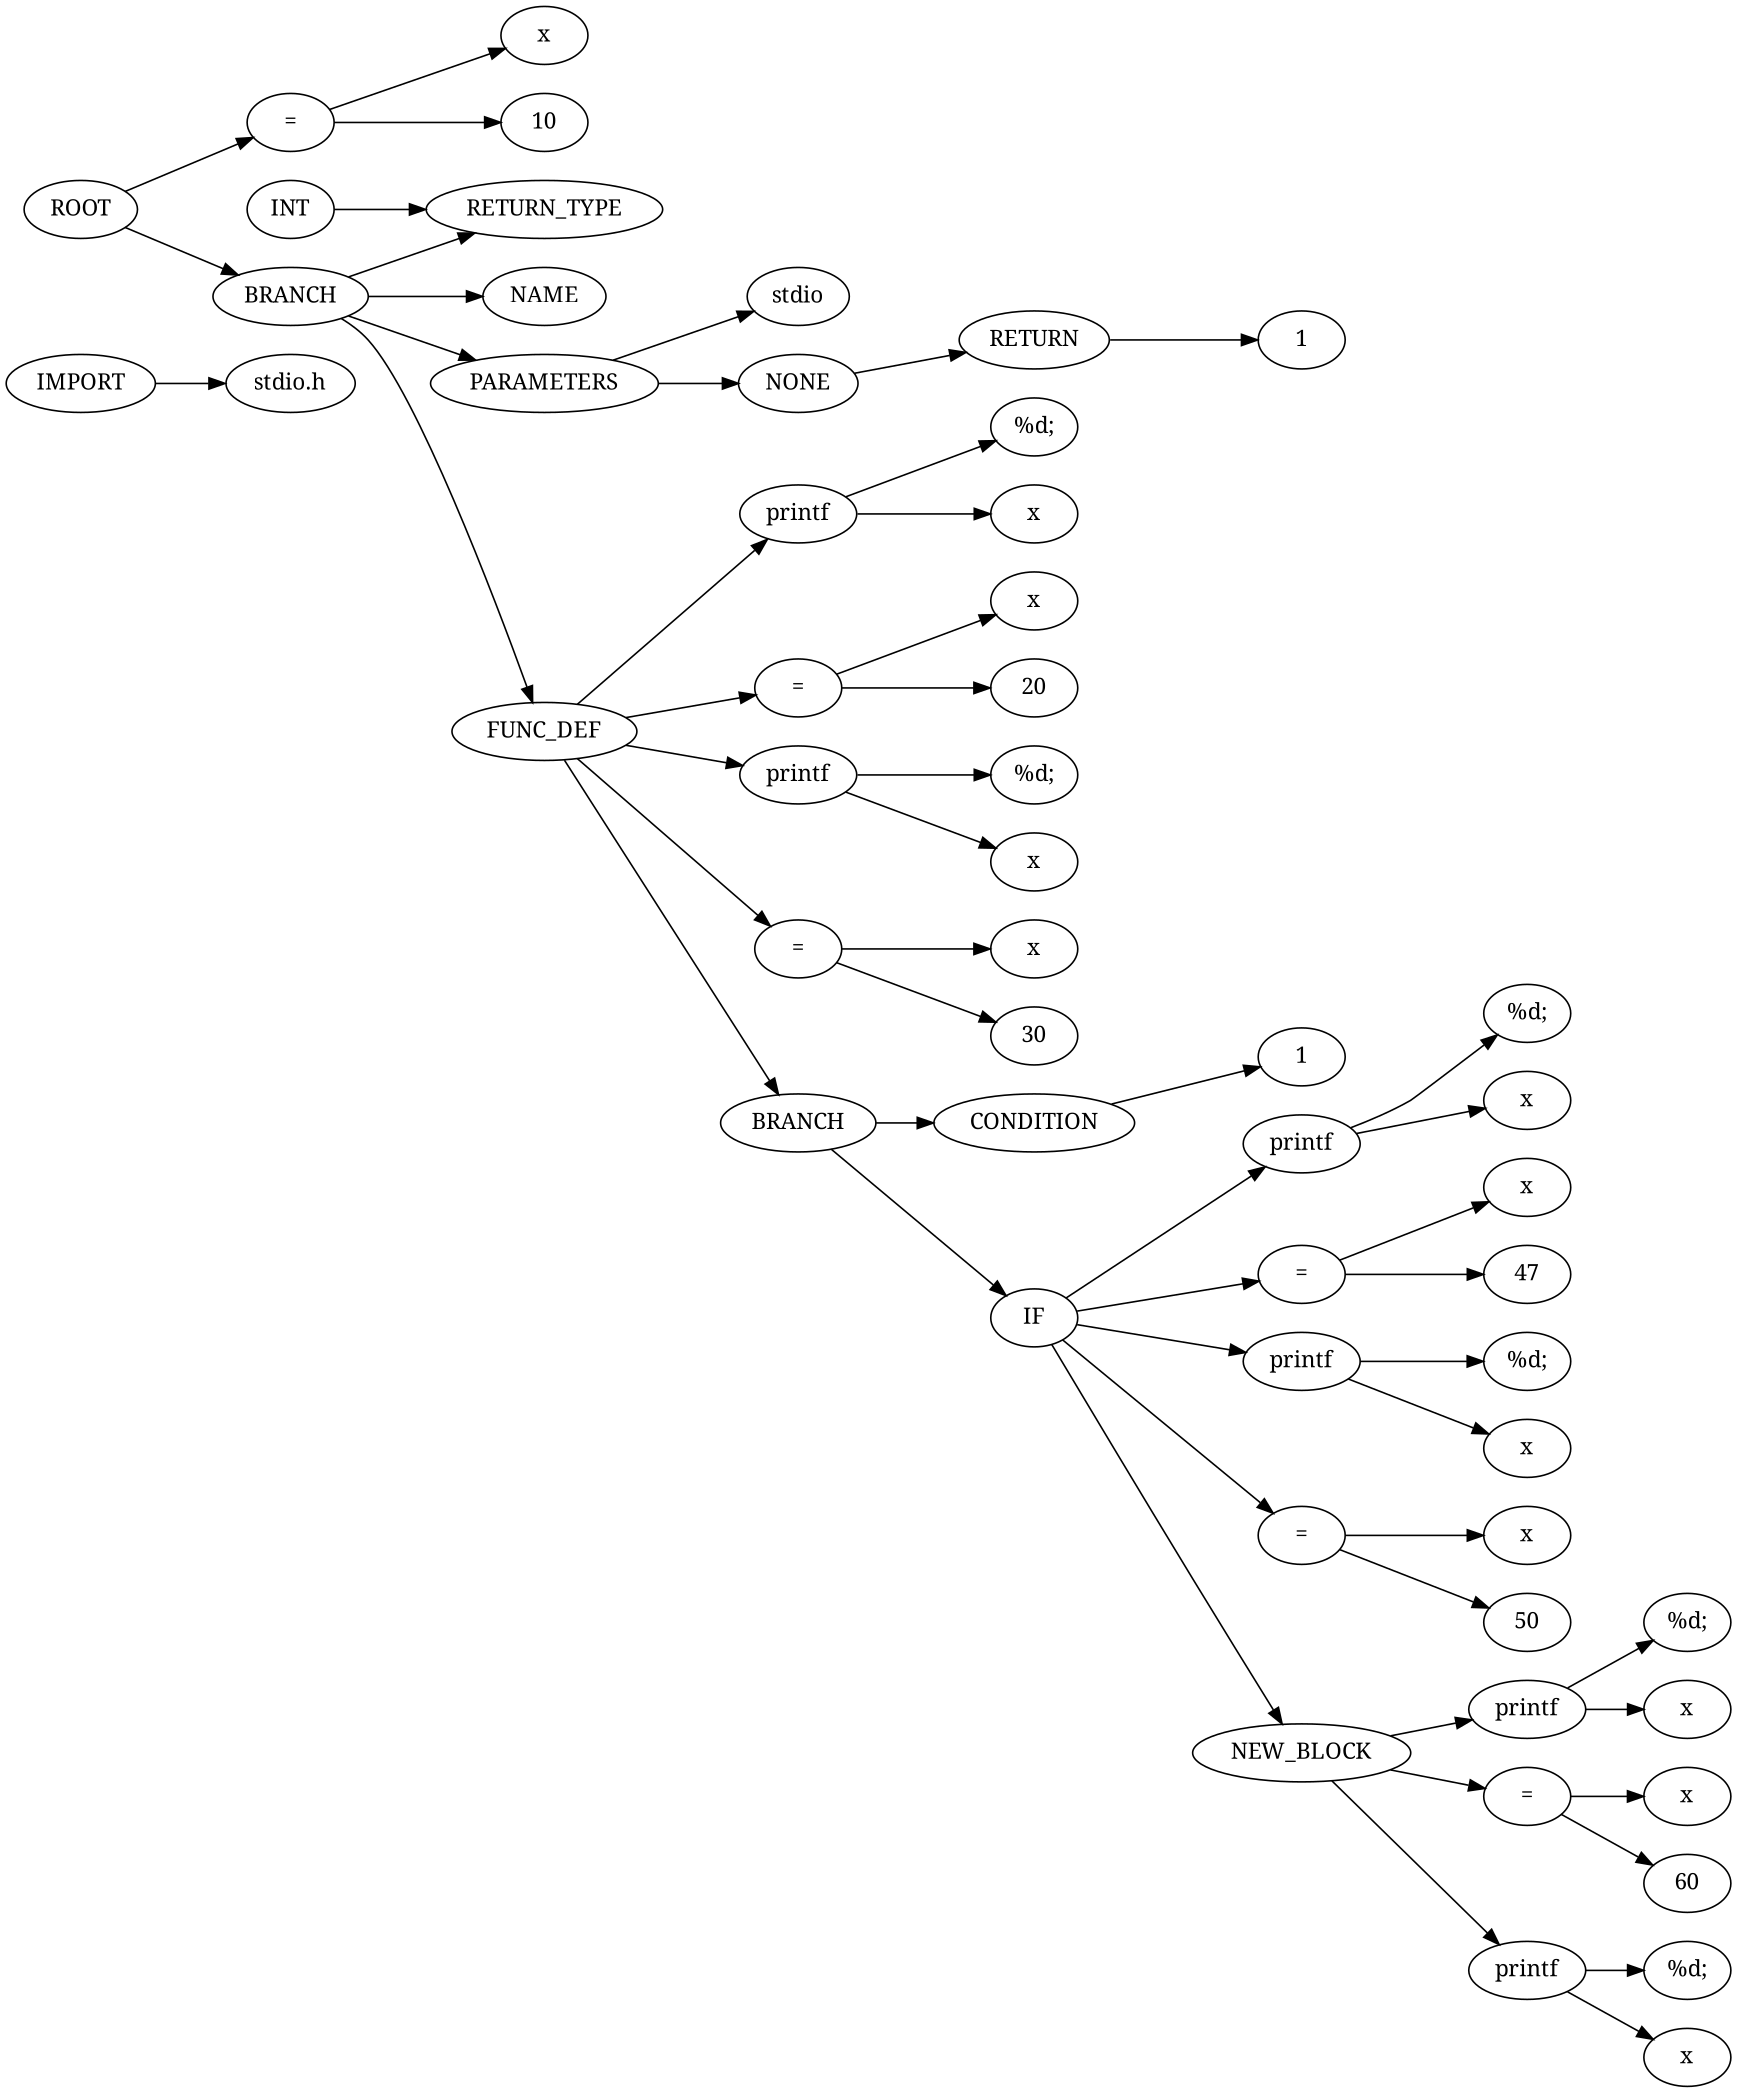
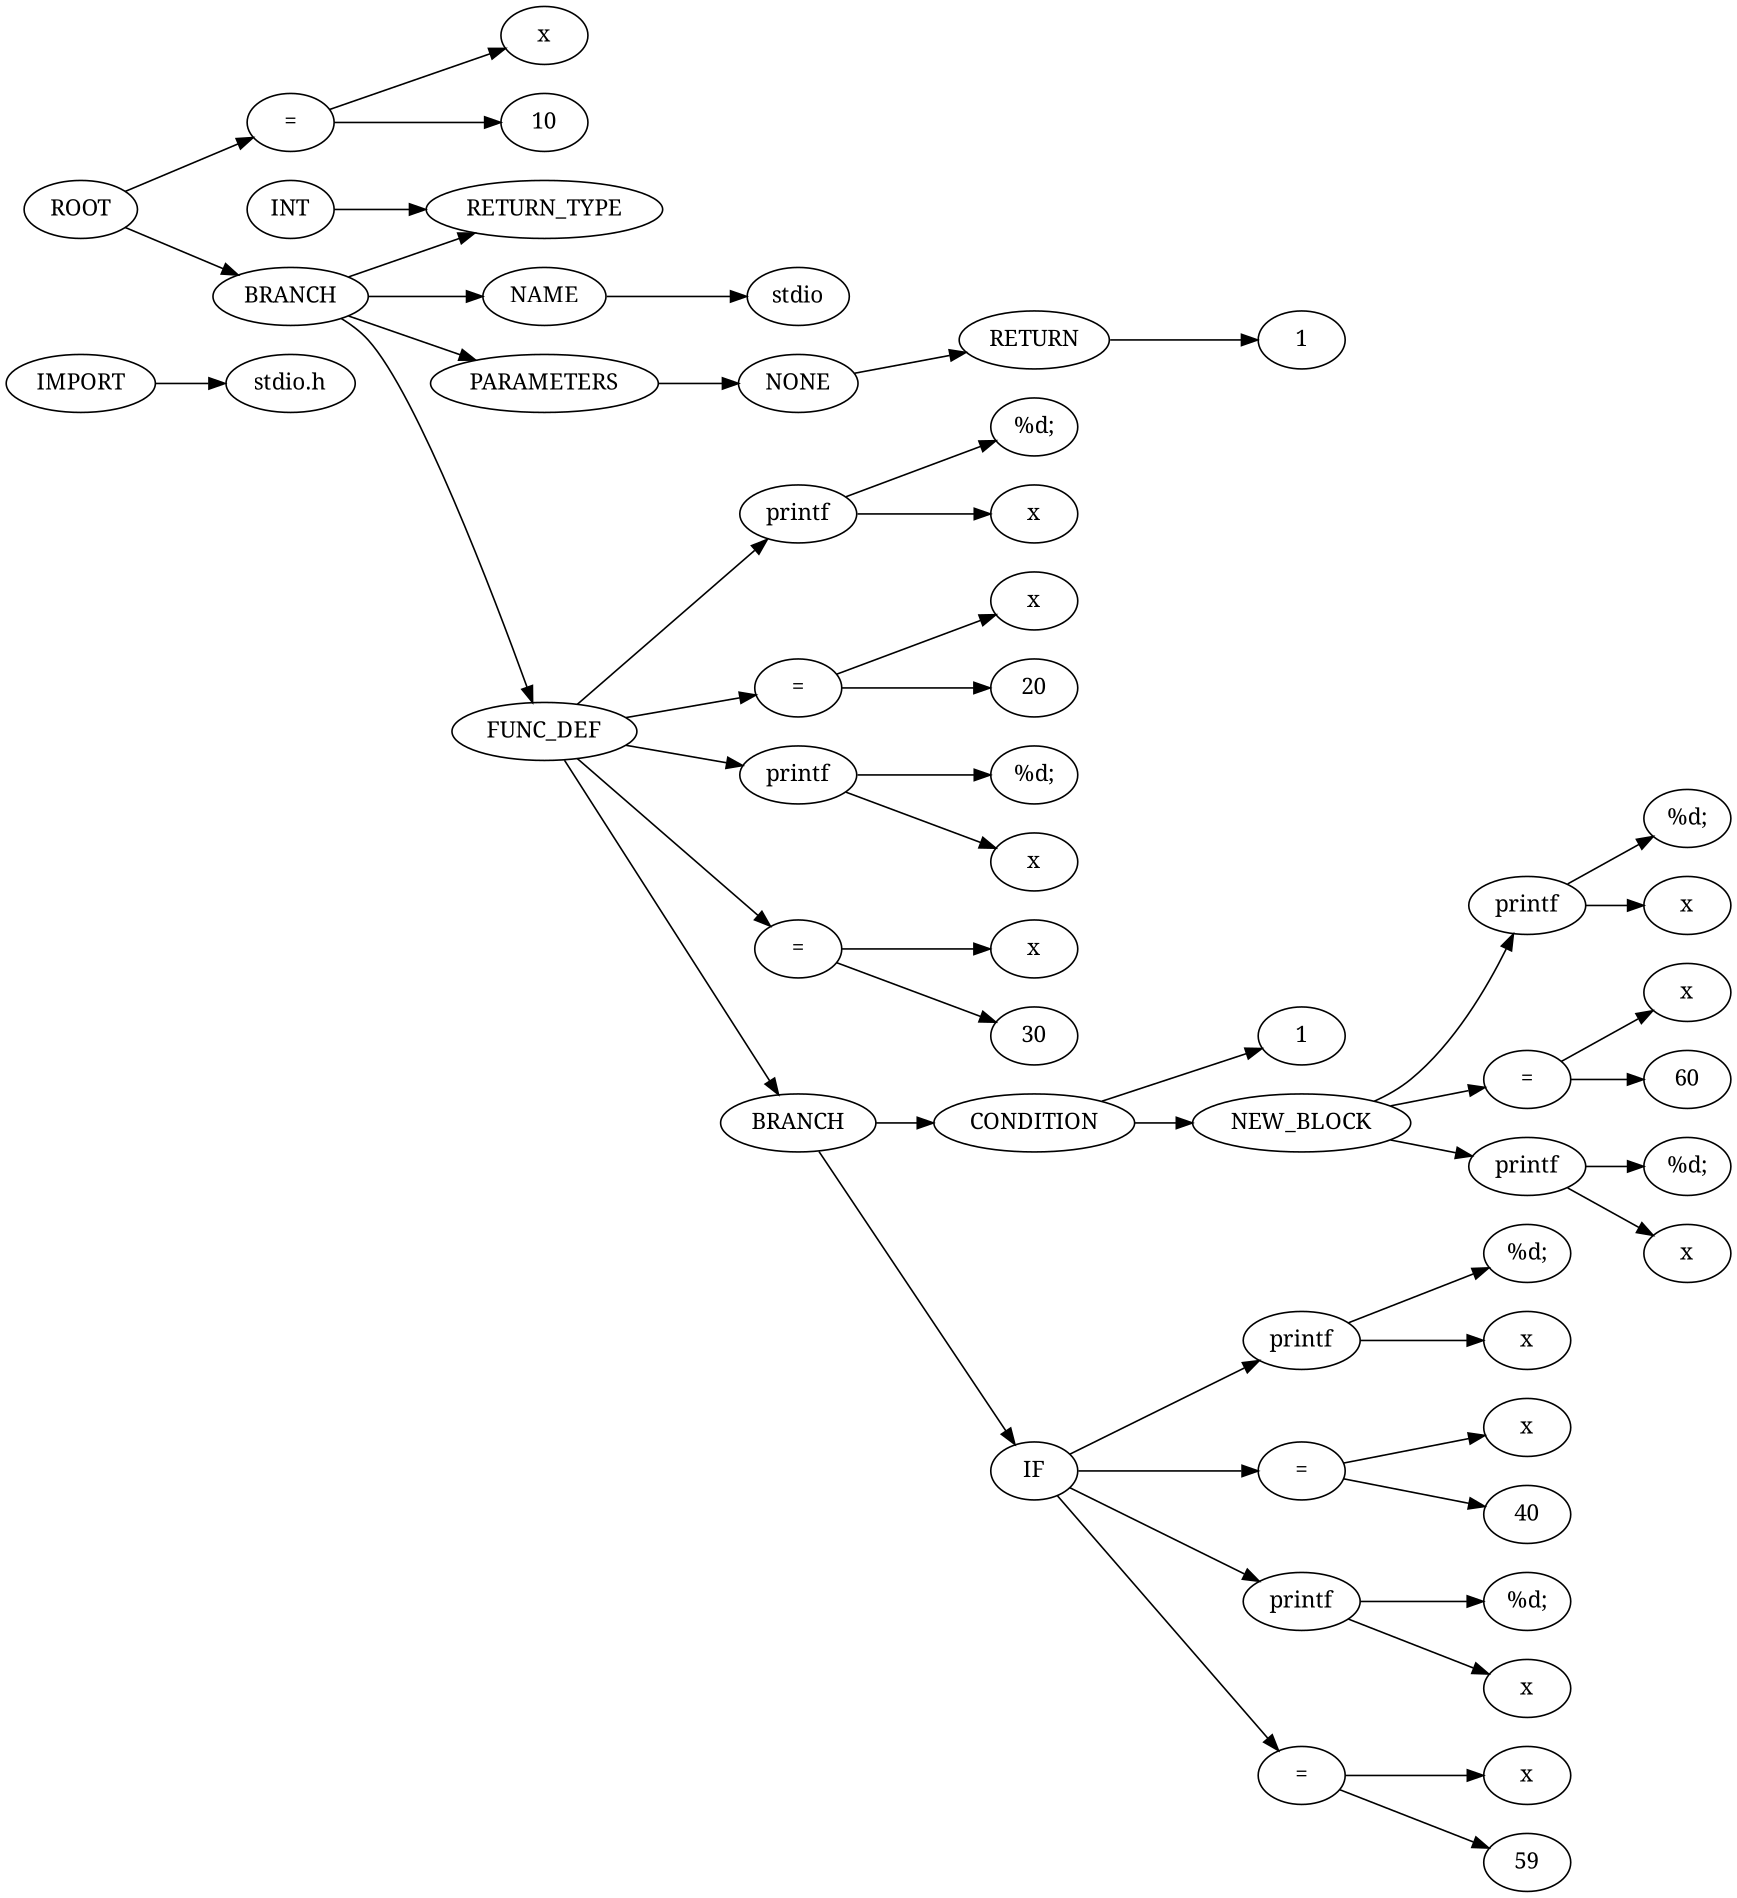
(676, 338) -> (669, 296)
(1527, 1274) -> (1527, 1514)
(1162, 1528) -> (1156, 1123)
(1527, 1622) -> (1527, 1862)
